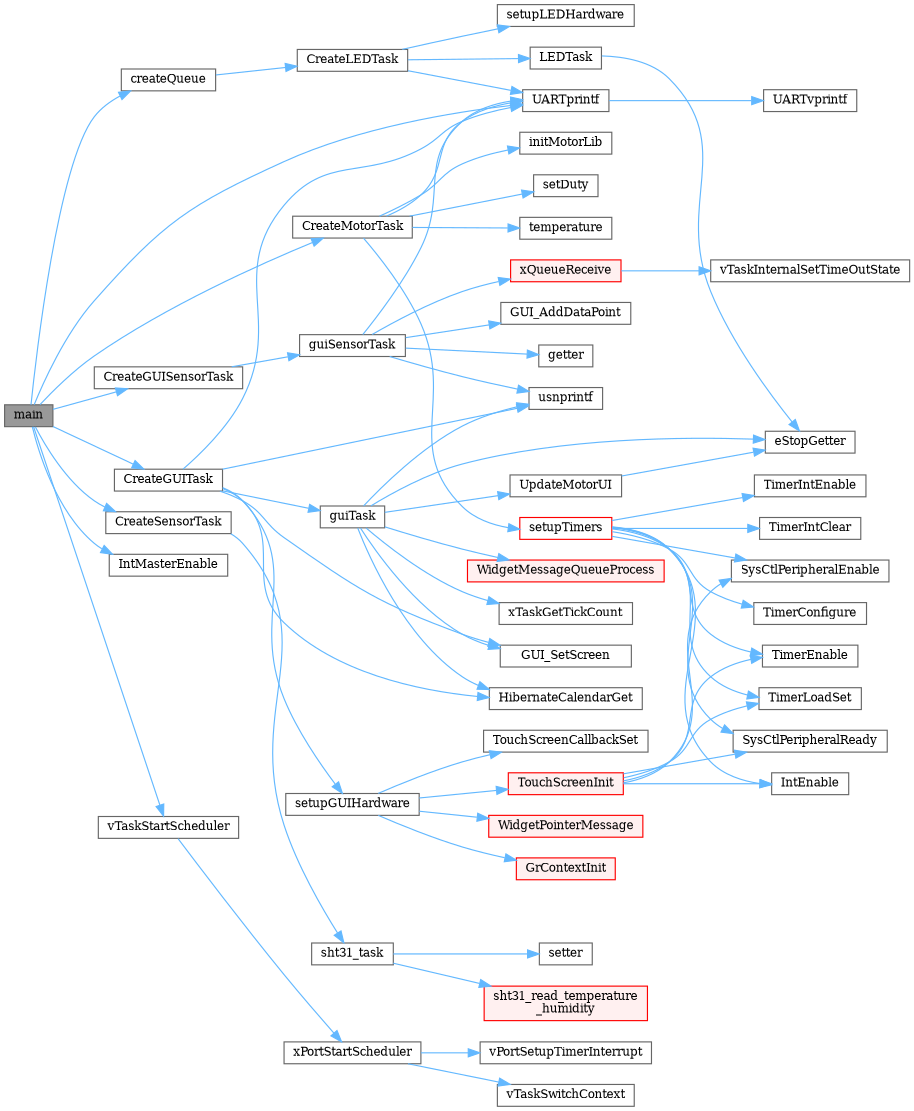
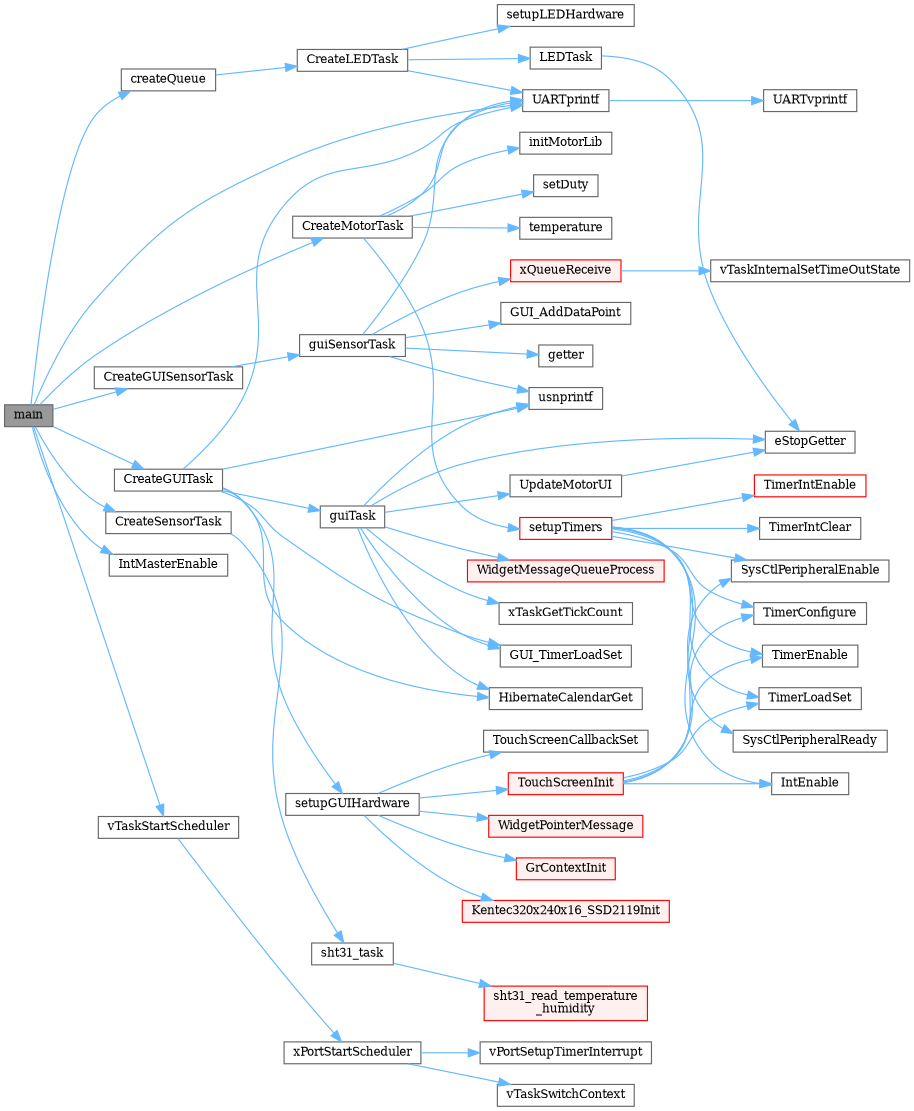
(810, 486) -> (810, 486)
(566, 656) -> (566, 656)
(679, 764) -> (690, 706)
none -> (566, 911)
(566, 954) -> none
